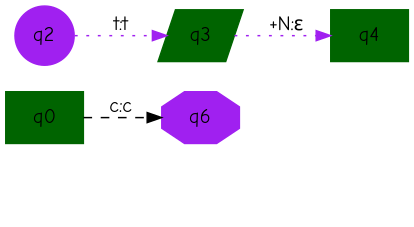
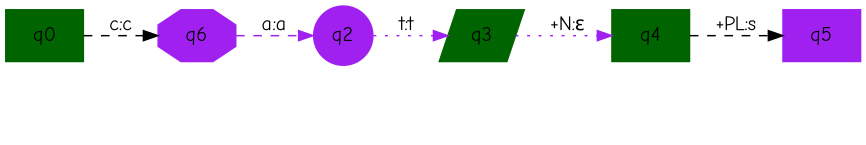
none -> (267, 36)
none -> (822, 36)
